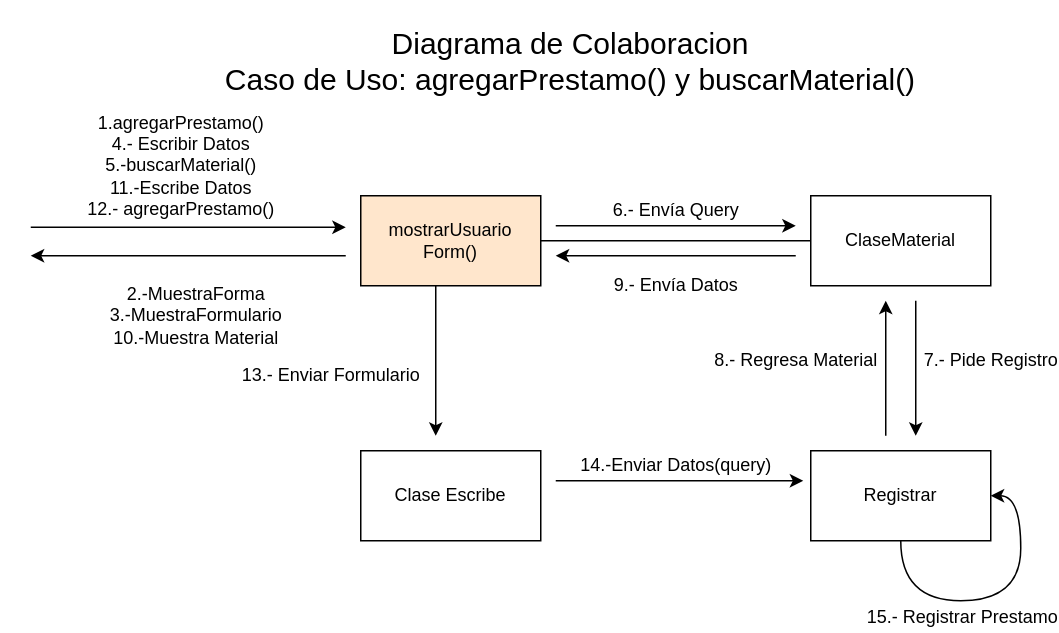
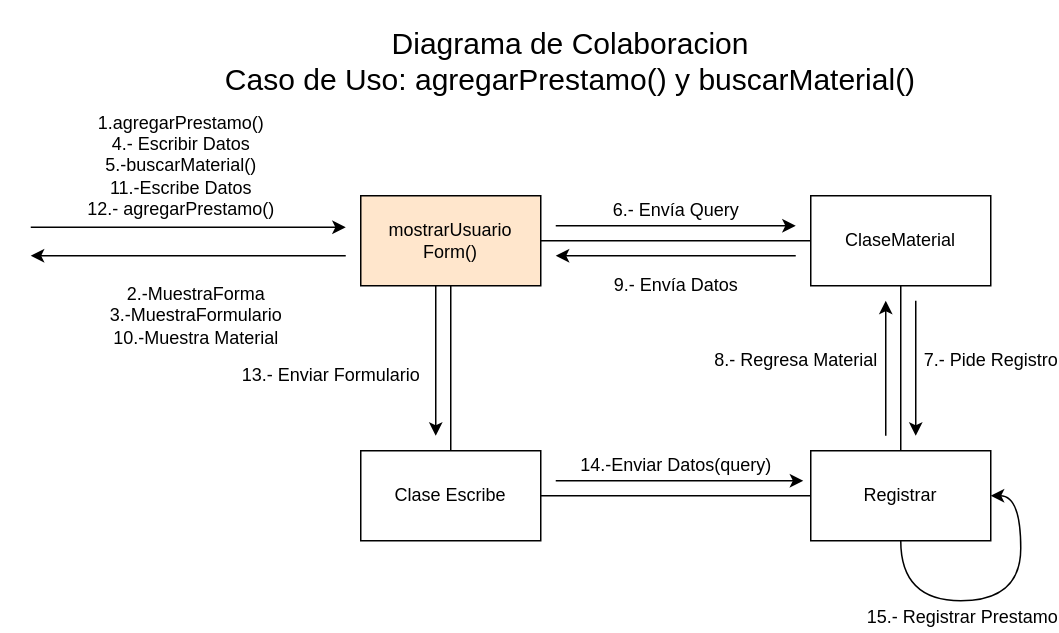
none -> (901, 368)
none -> (451, 370)
none -> (676, 496)
